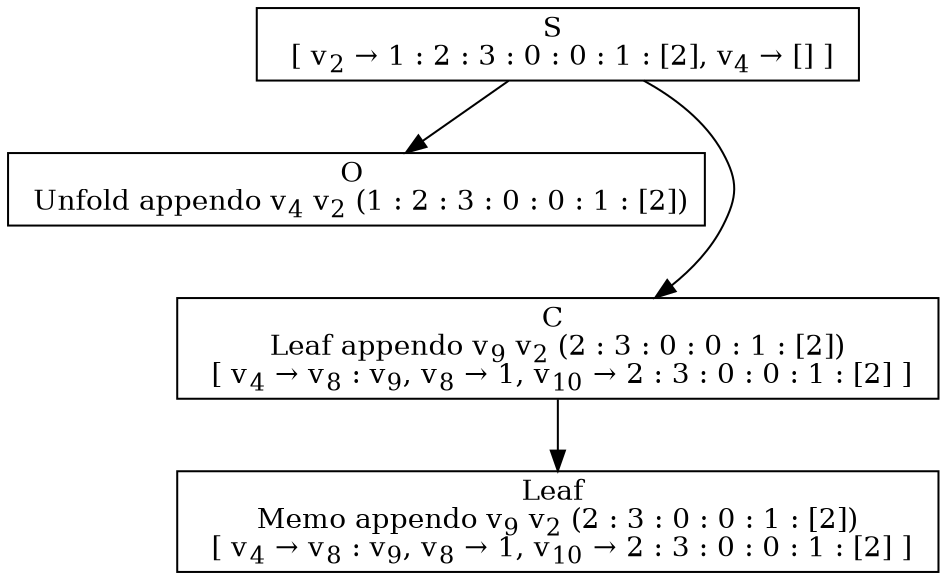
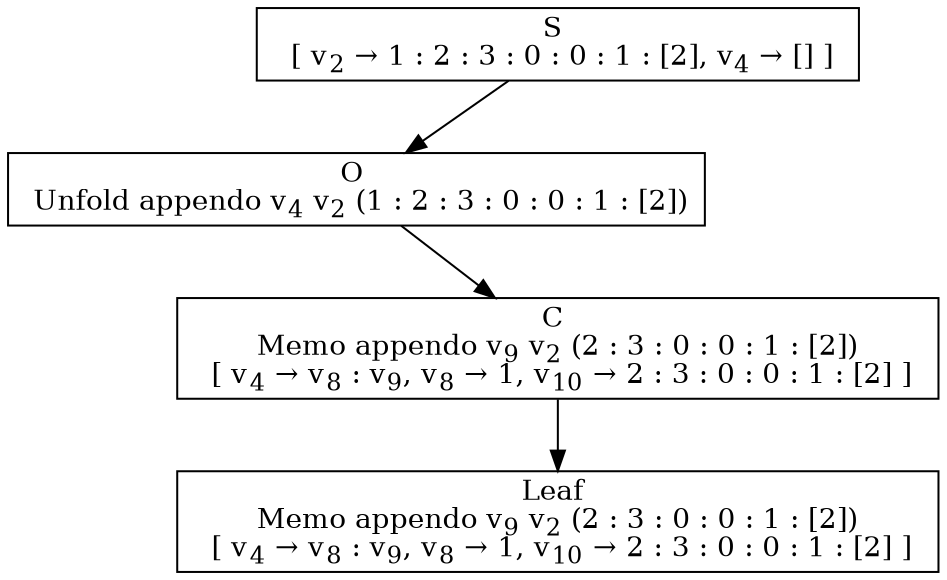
(732, 175) -> (440, 256)
(376, 346) -> (376, 346)
